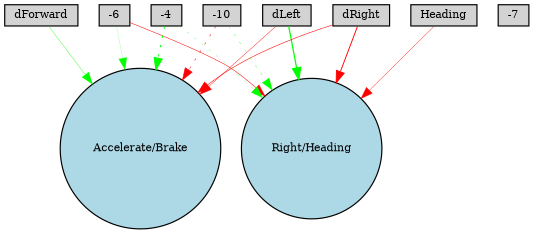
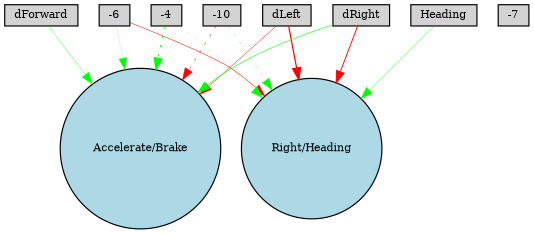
(293, 47) -> (293, 47)
(268, 50) -> (268, 50)
(402, 58) -> (402, 58)
